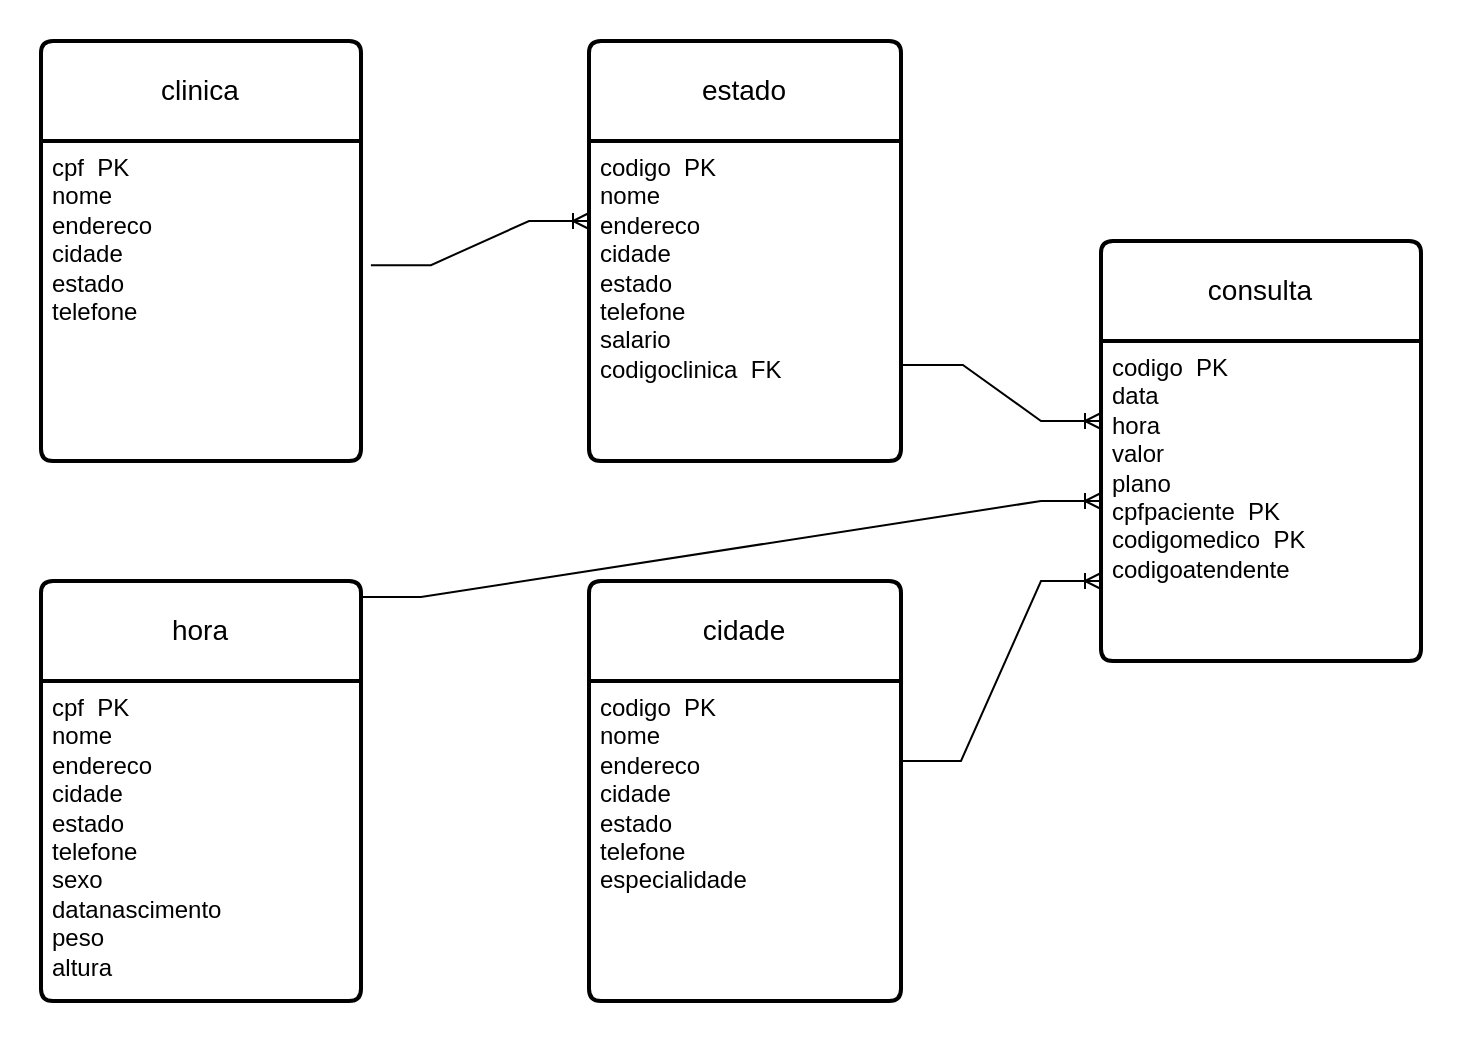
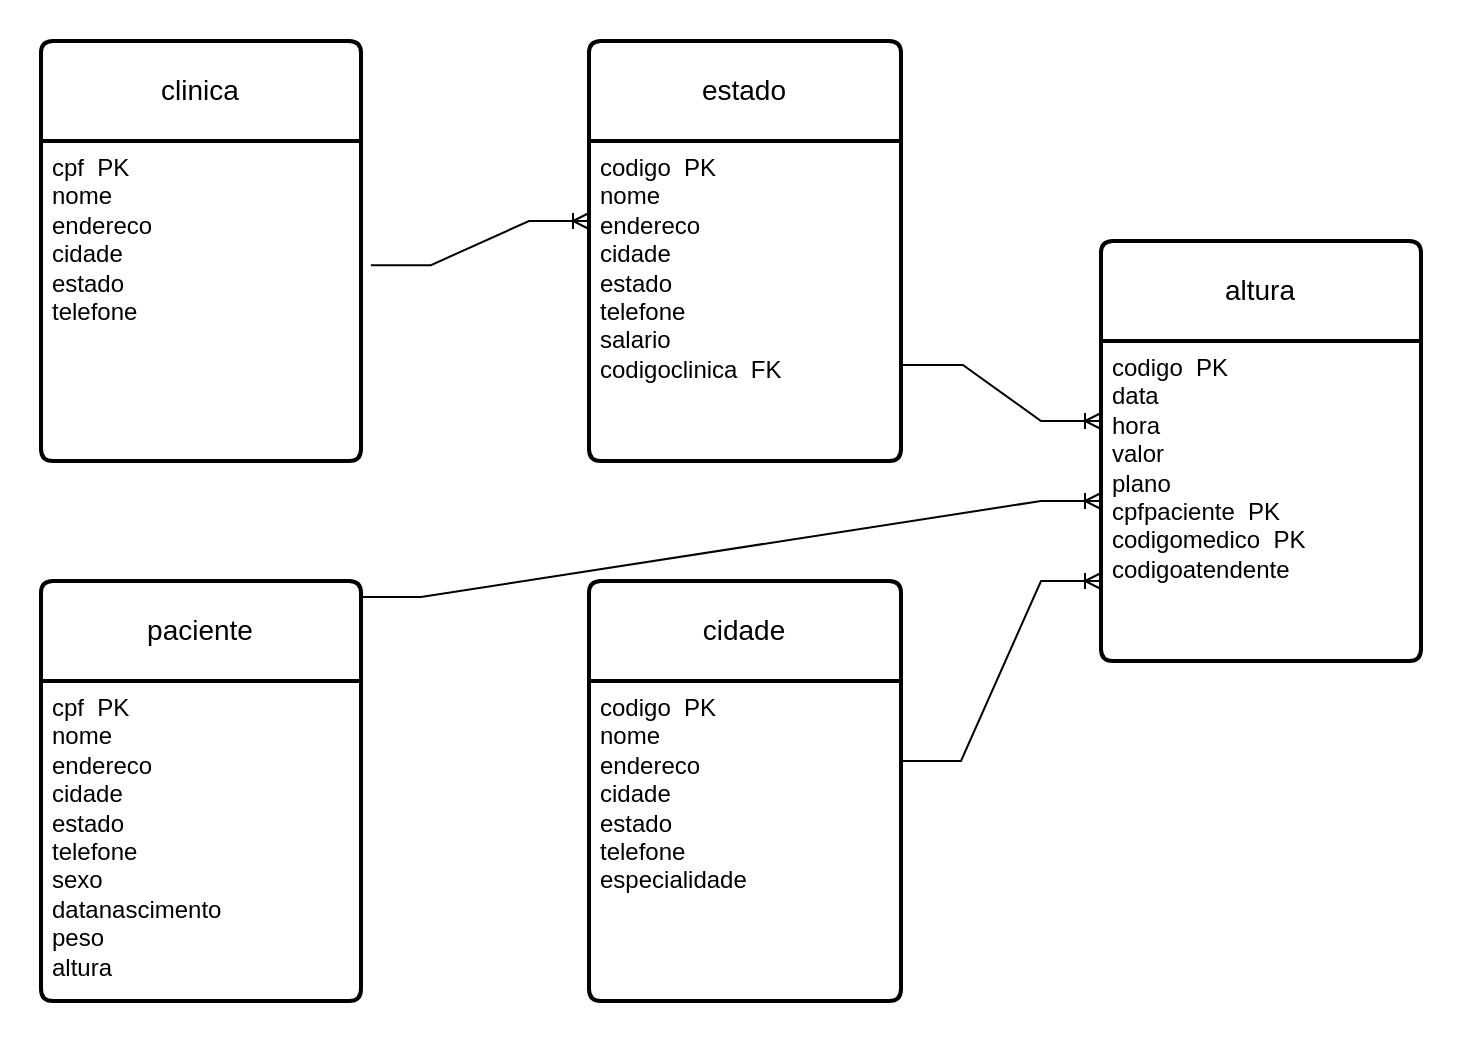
(1261, 291) -> (1261, 291)
(201, 631) -> (201, 631)
